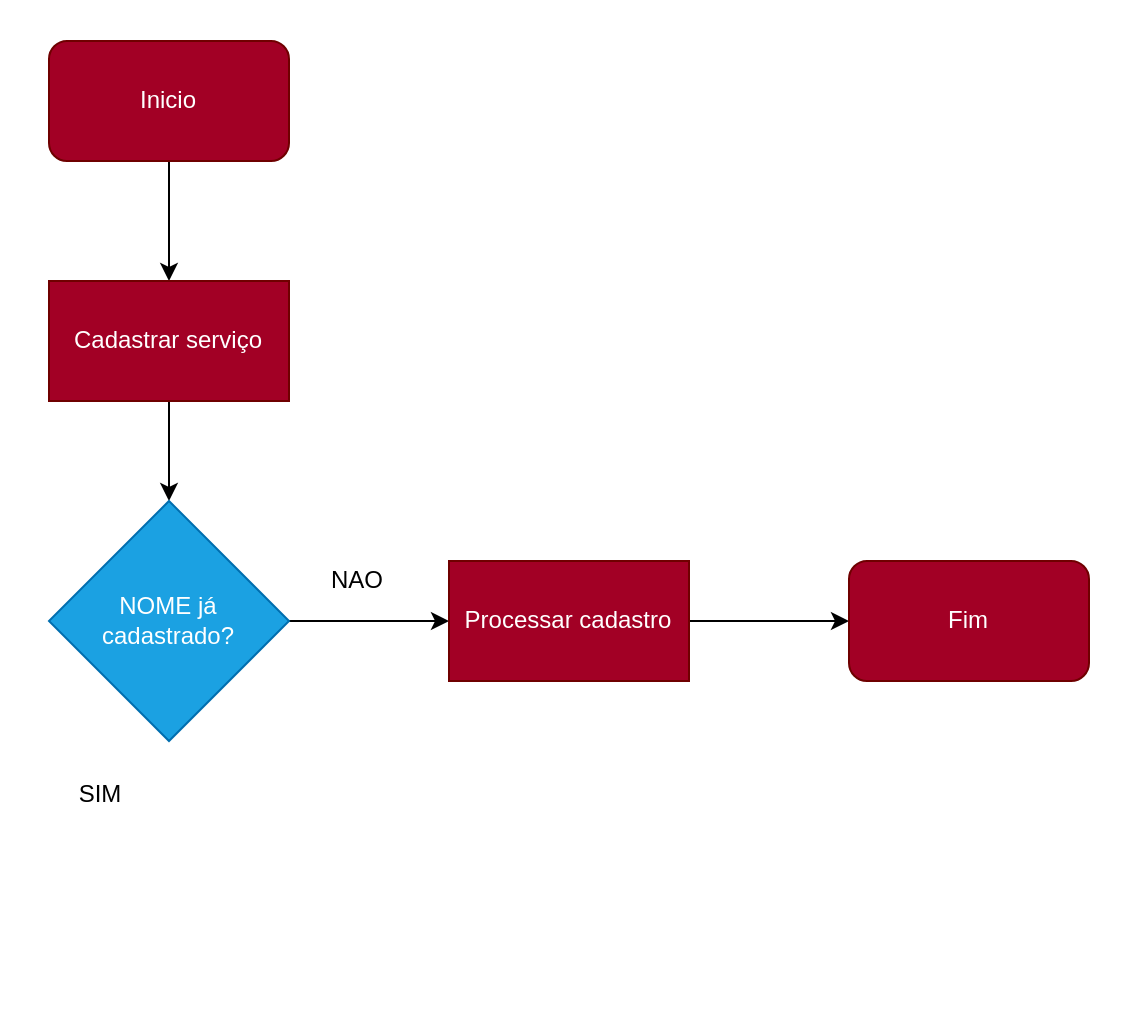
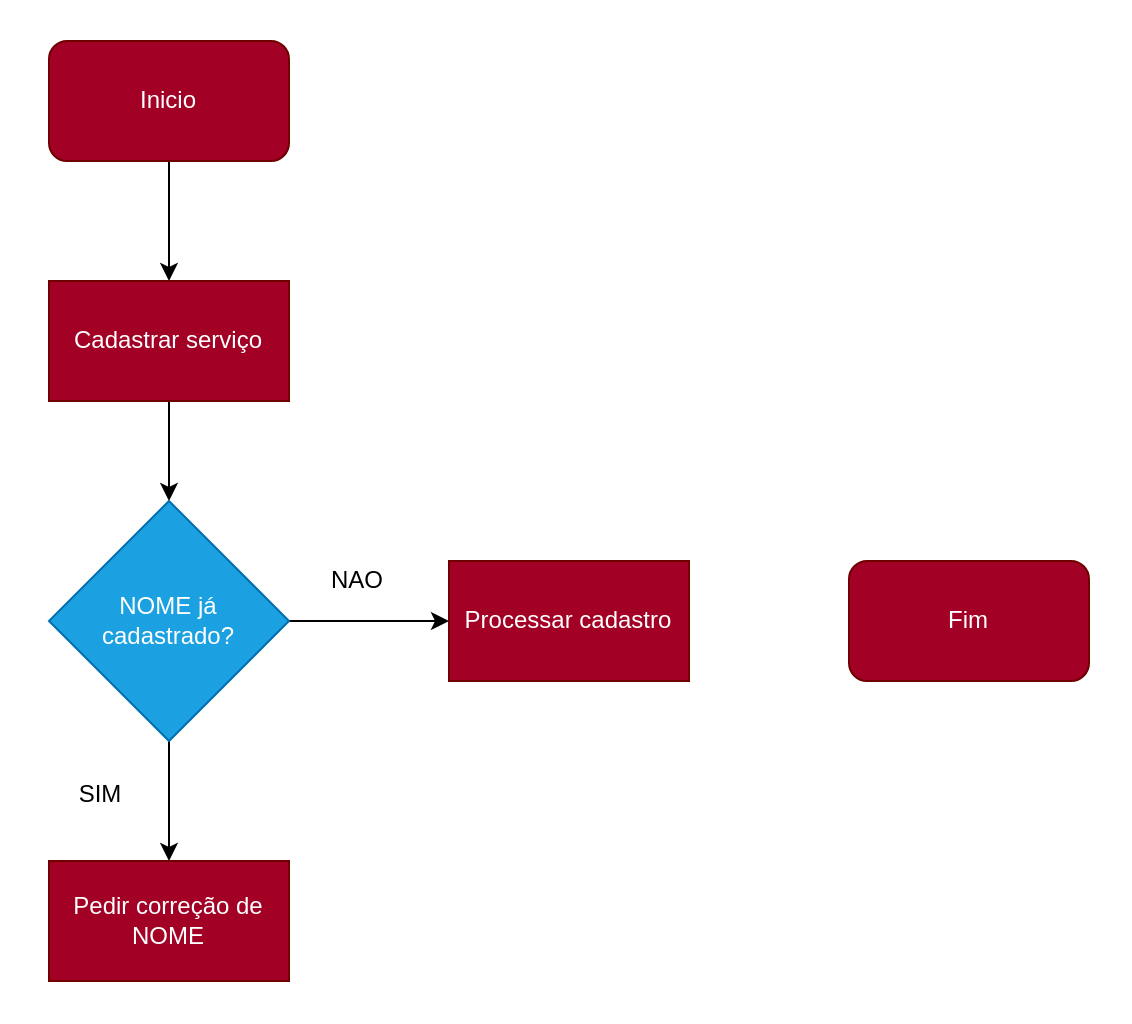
(762, 621) -> none
none -> (169, 794)
none -> (169, 921)
